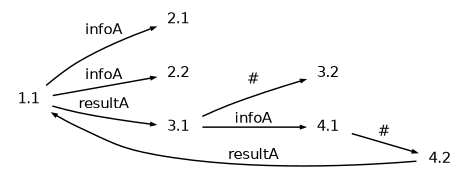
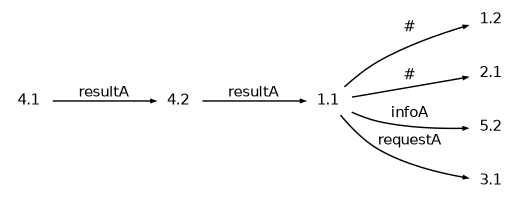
none -> (491, 20)
(104, 31) -> (410, 76)
(179, 73) -> (491, 127)
(328, 73) -> none
(104, 105) -> (410, 141)
(251, 127) -> none
(384, 132) -> (104, 93)
